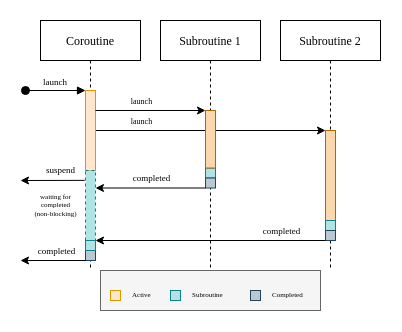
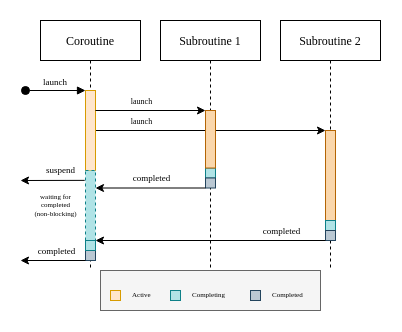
(211, 296) -> (210, 296)
